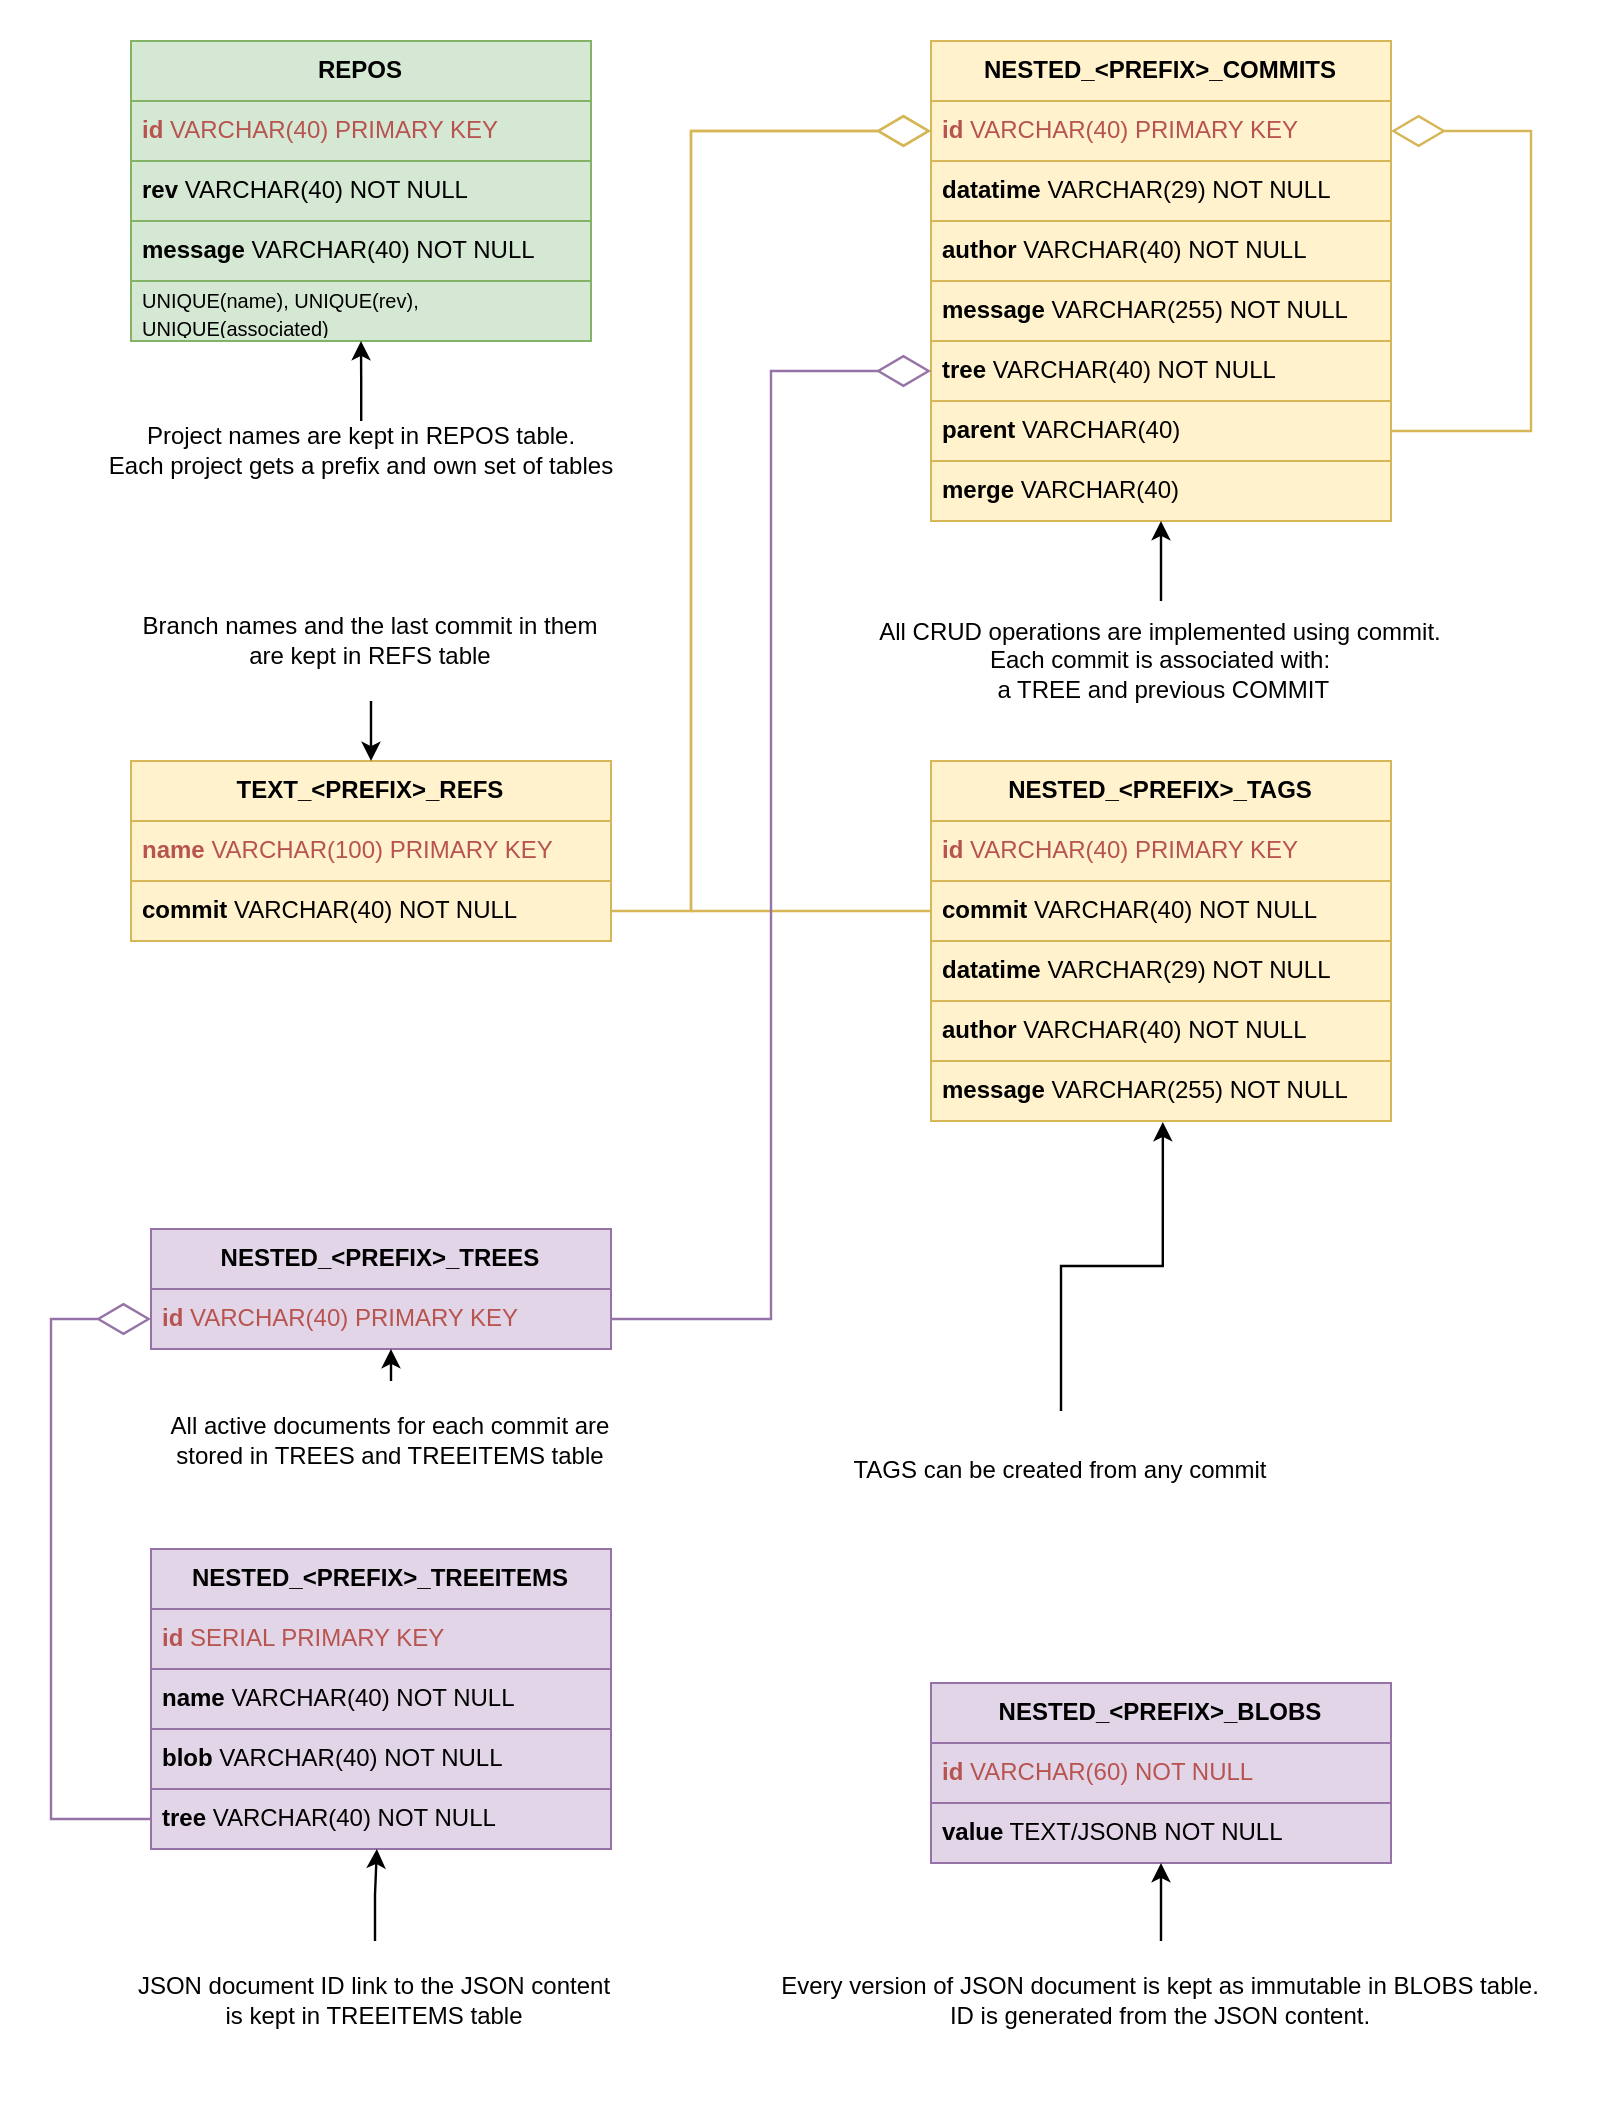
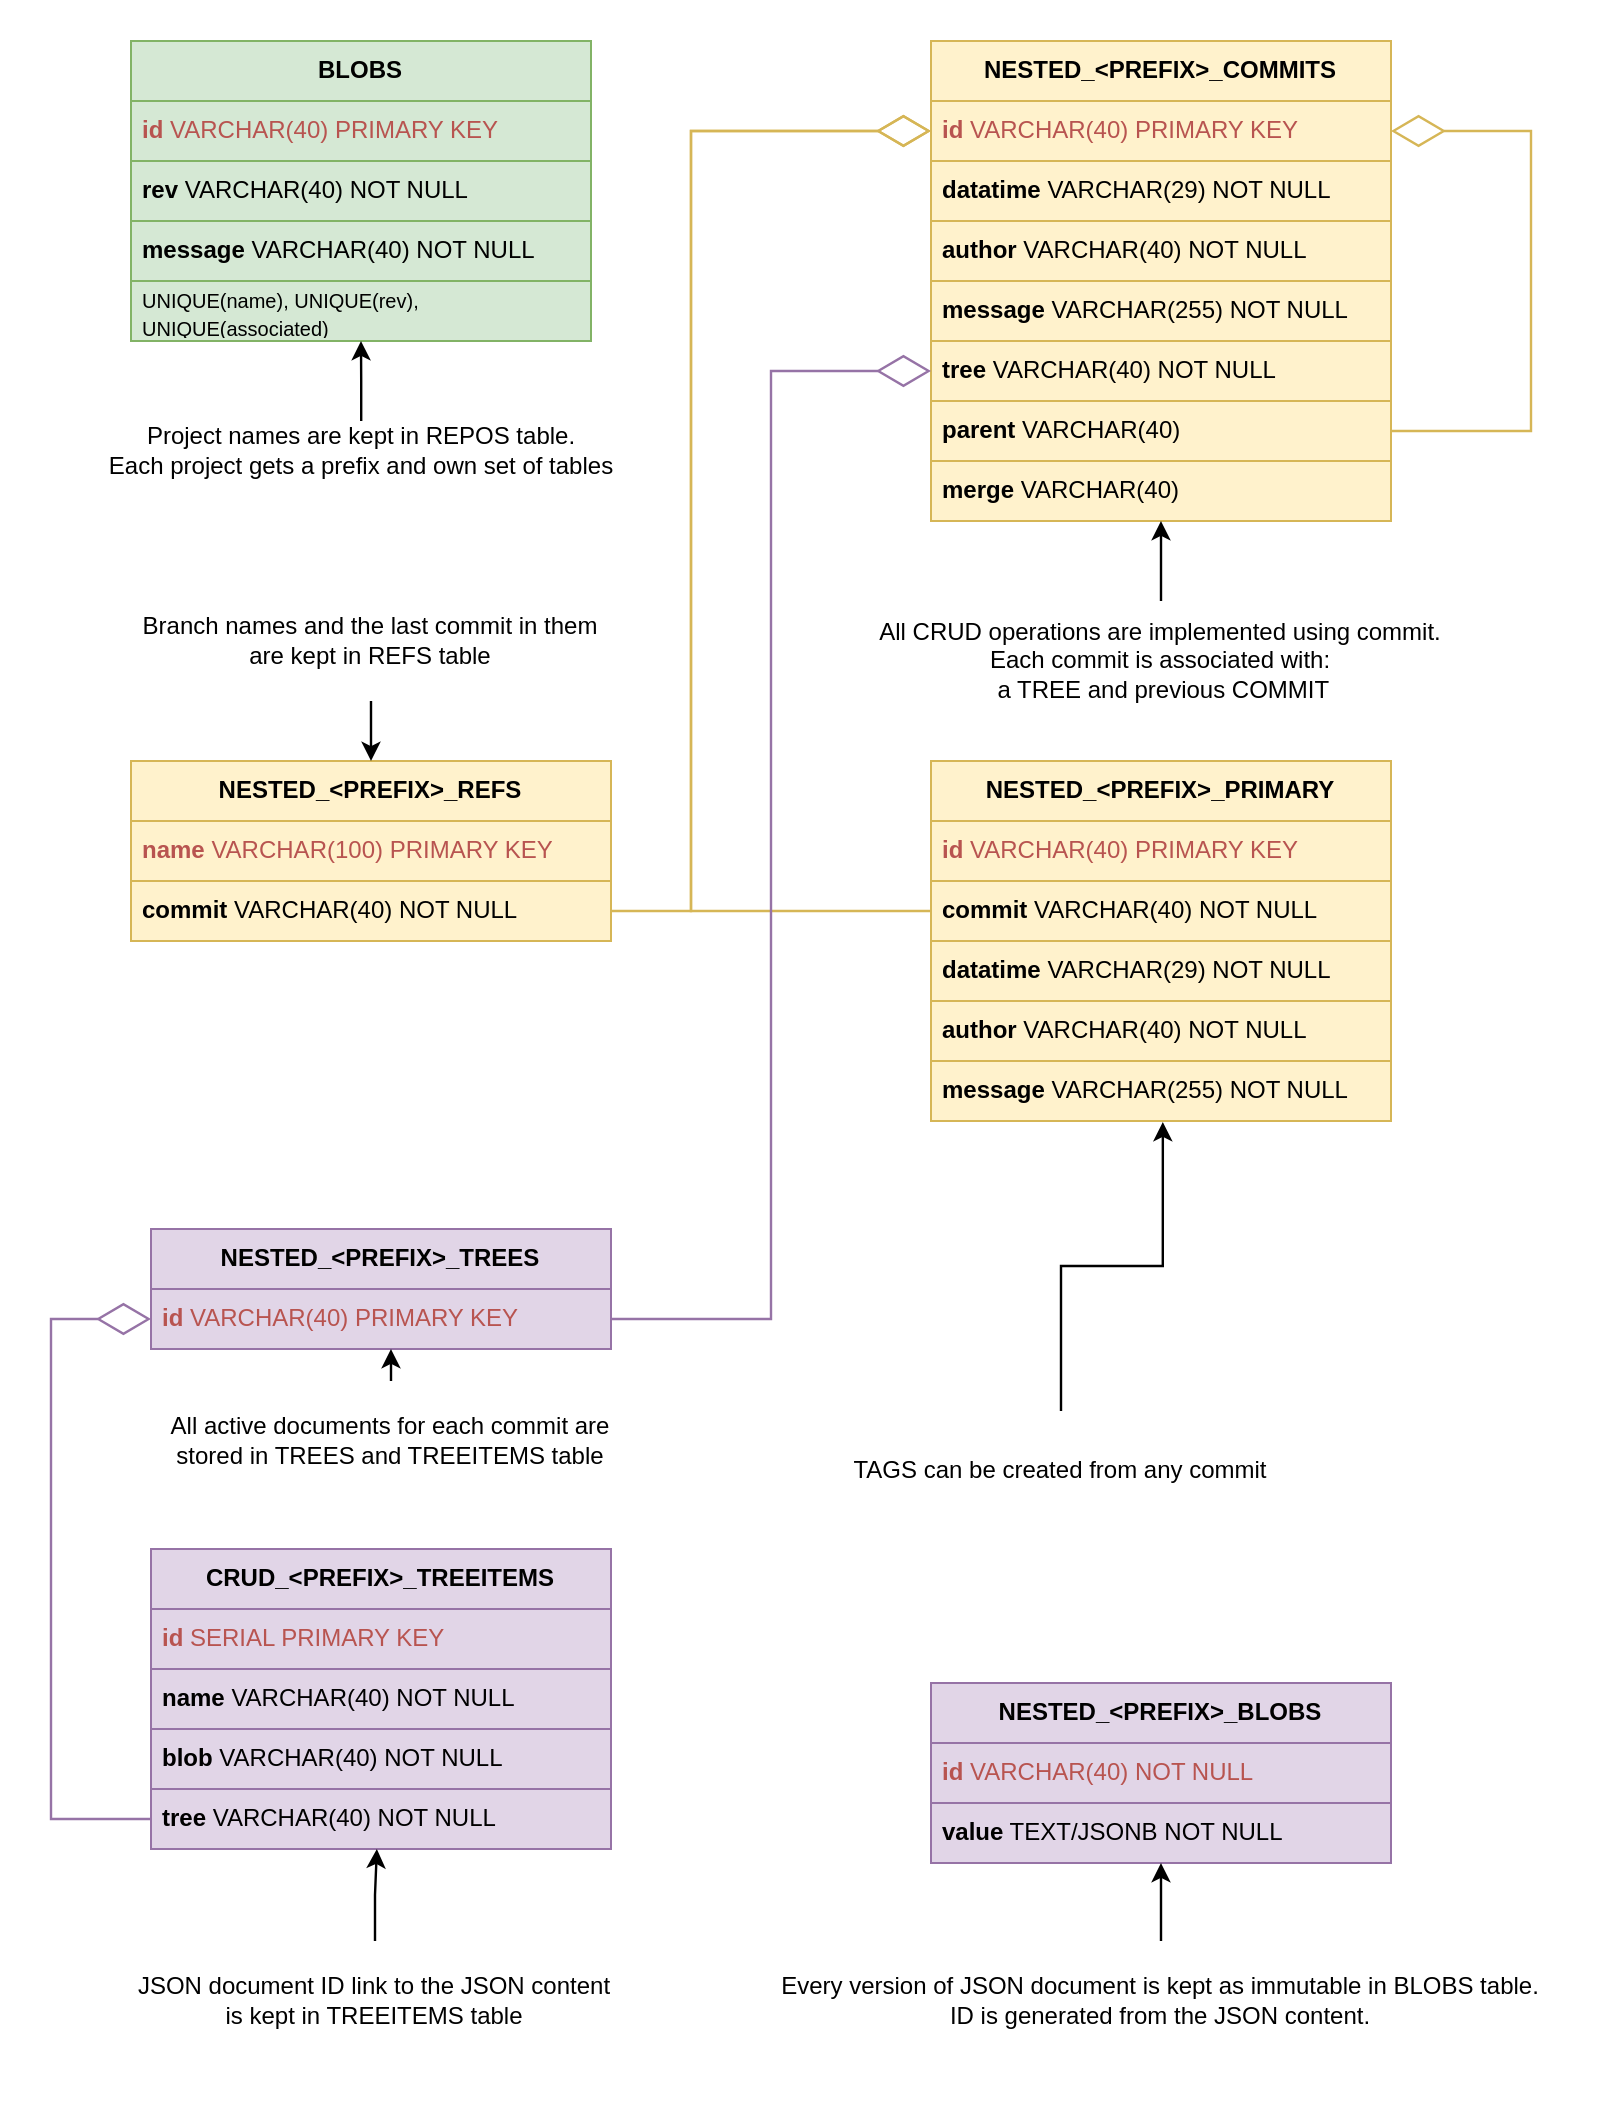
(361, 71) -> (361, 71)
(371, 791) -> (371, 791)
(1161, 791) -> (1161, 791)
(381, 1579) -> (381, 1579)
(1085, 1773) -> (1085, 1773)
